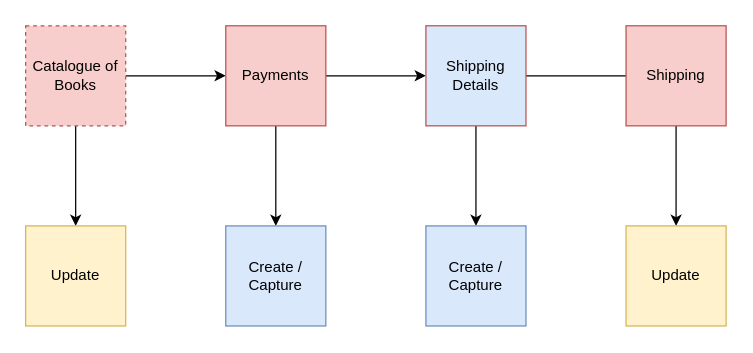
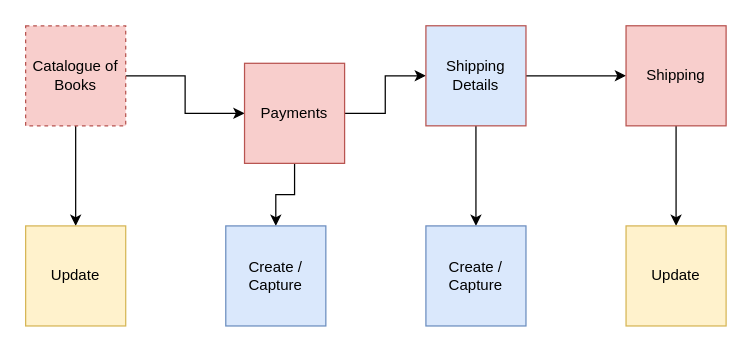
(276, 76) -> (294, 113)
(619, 76) -> (616, 76)
